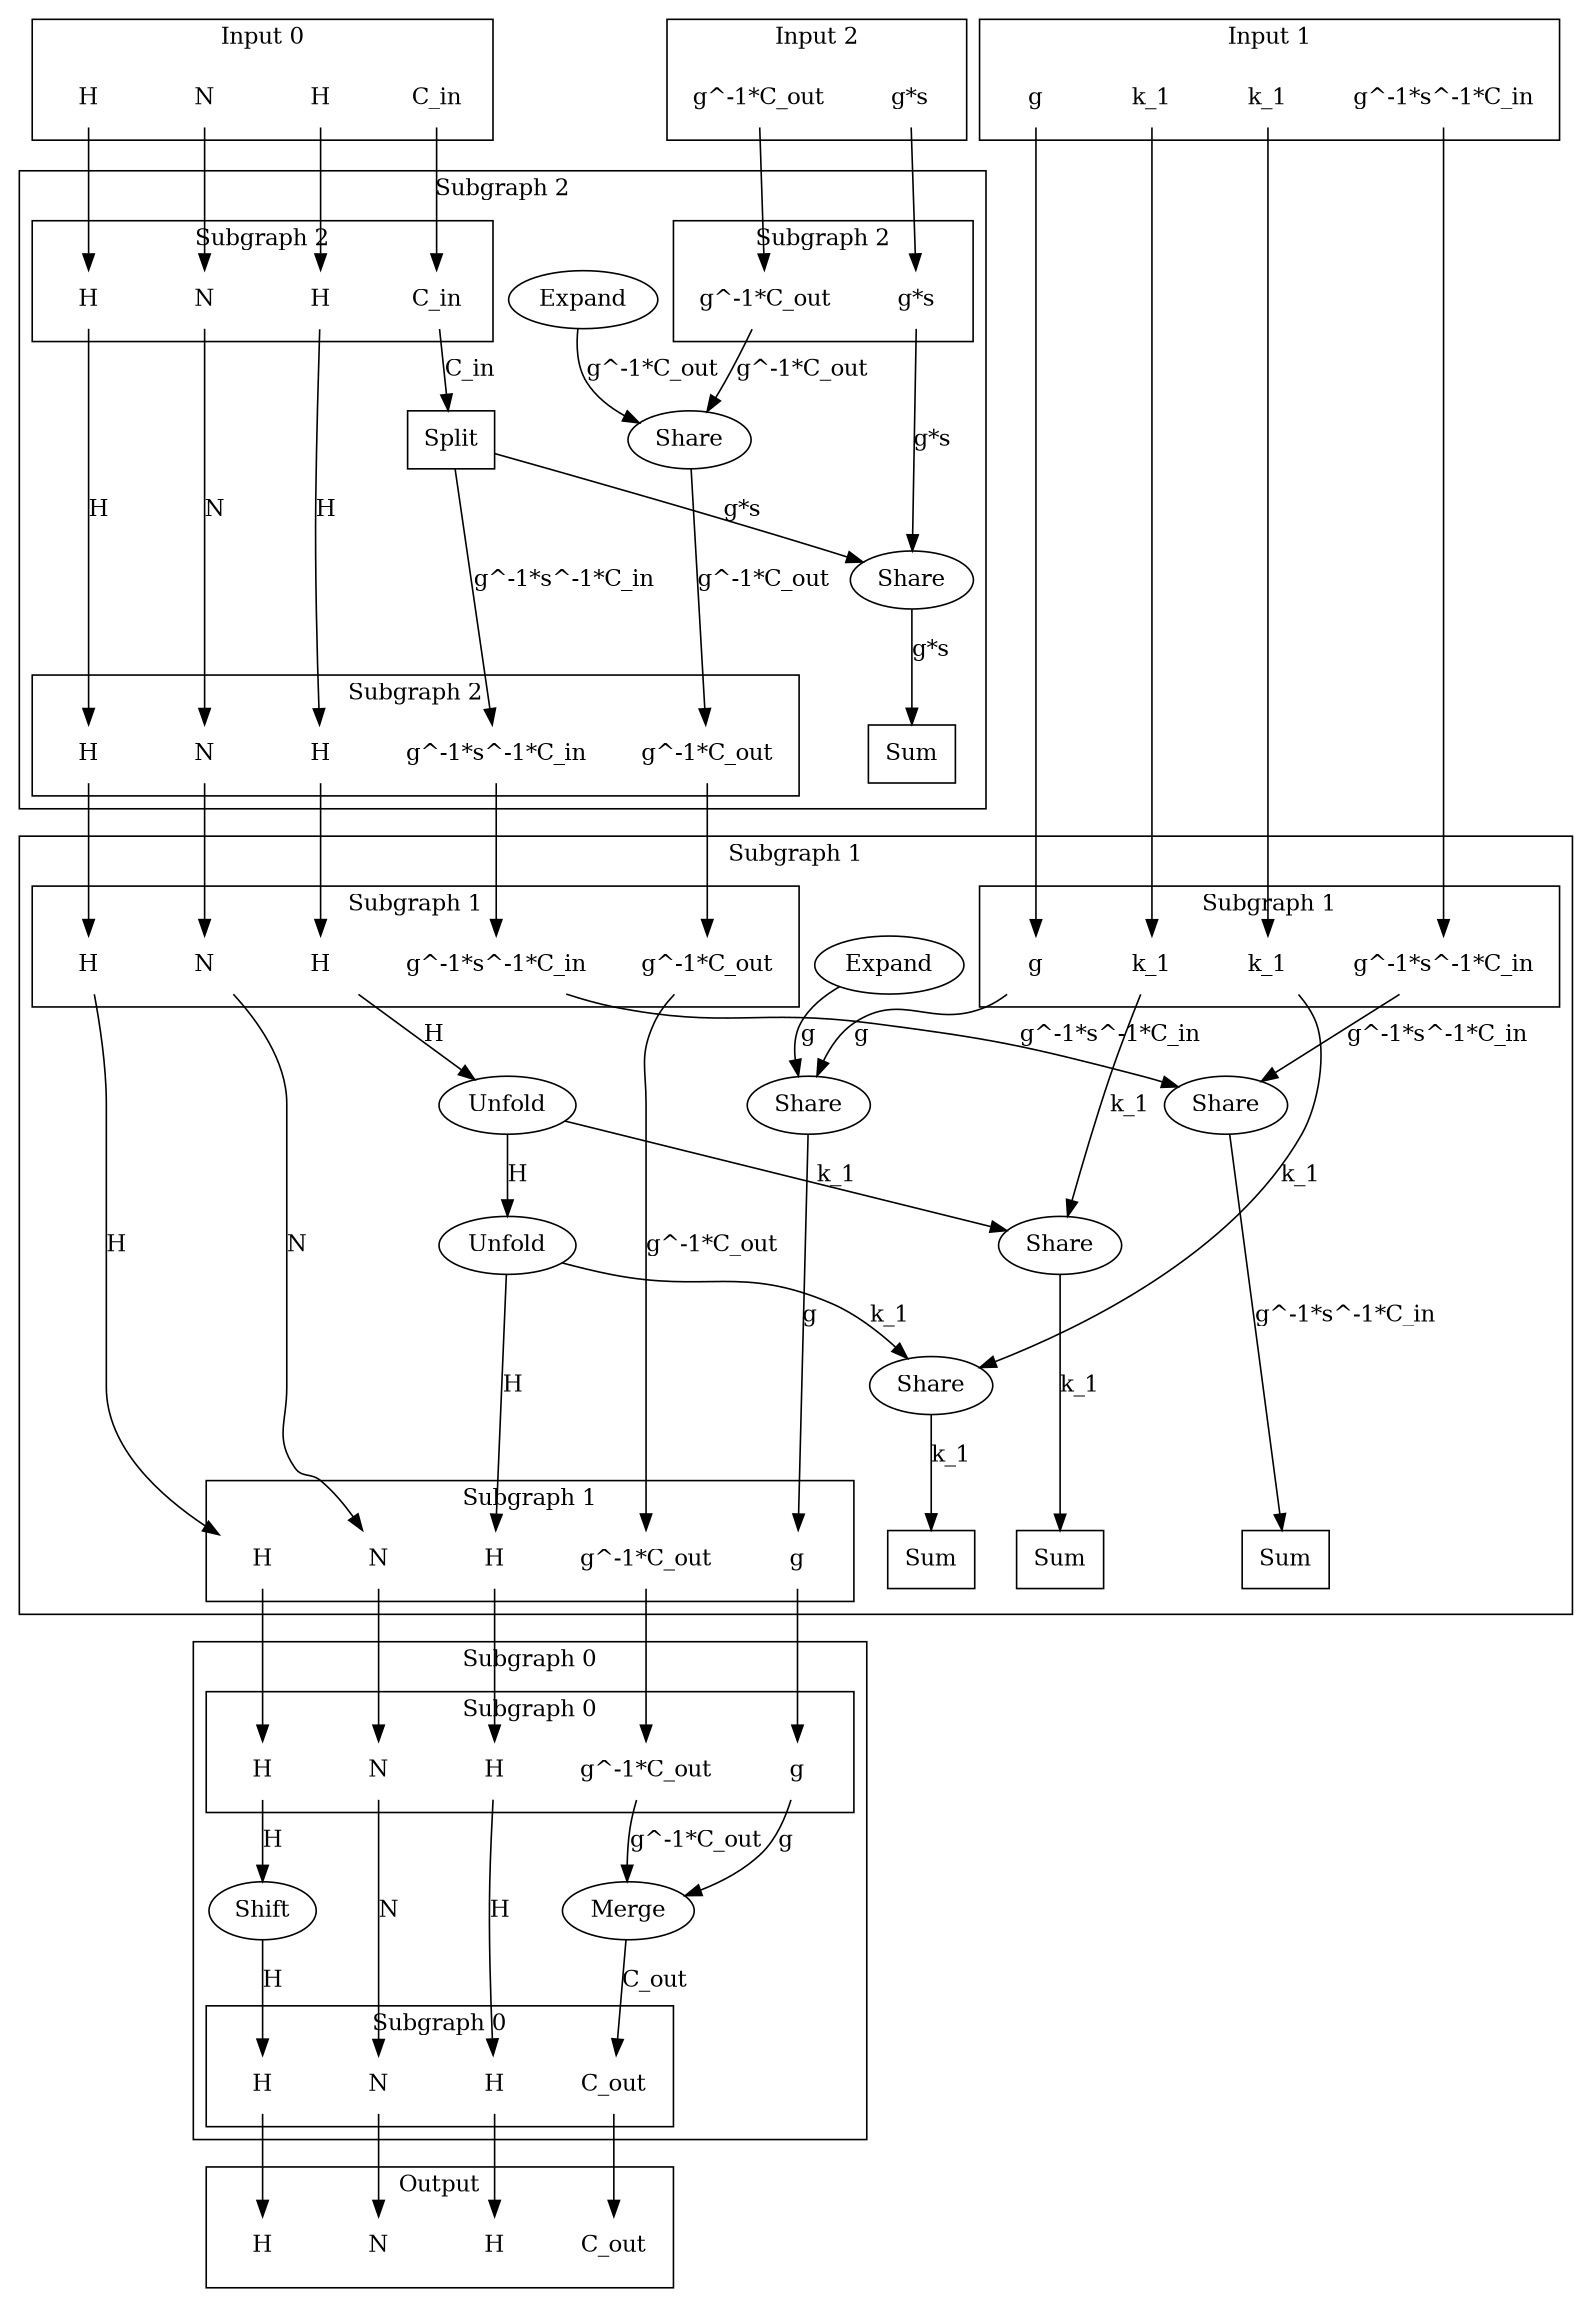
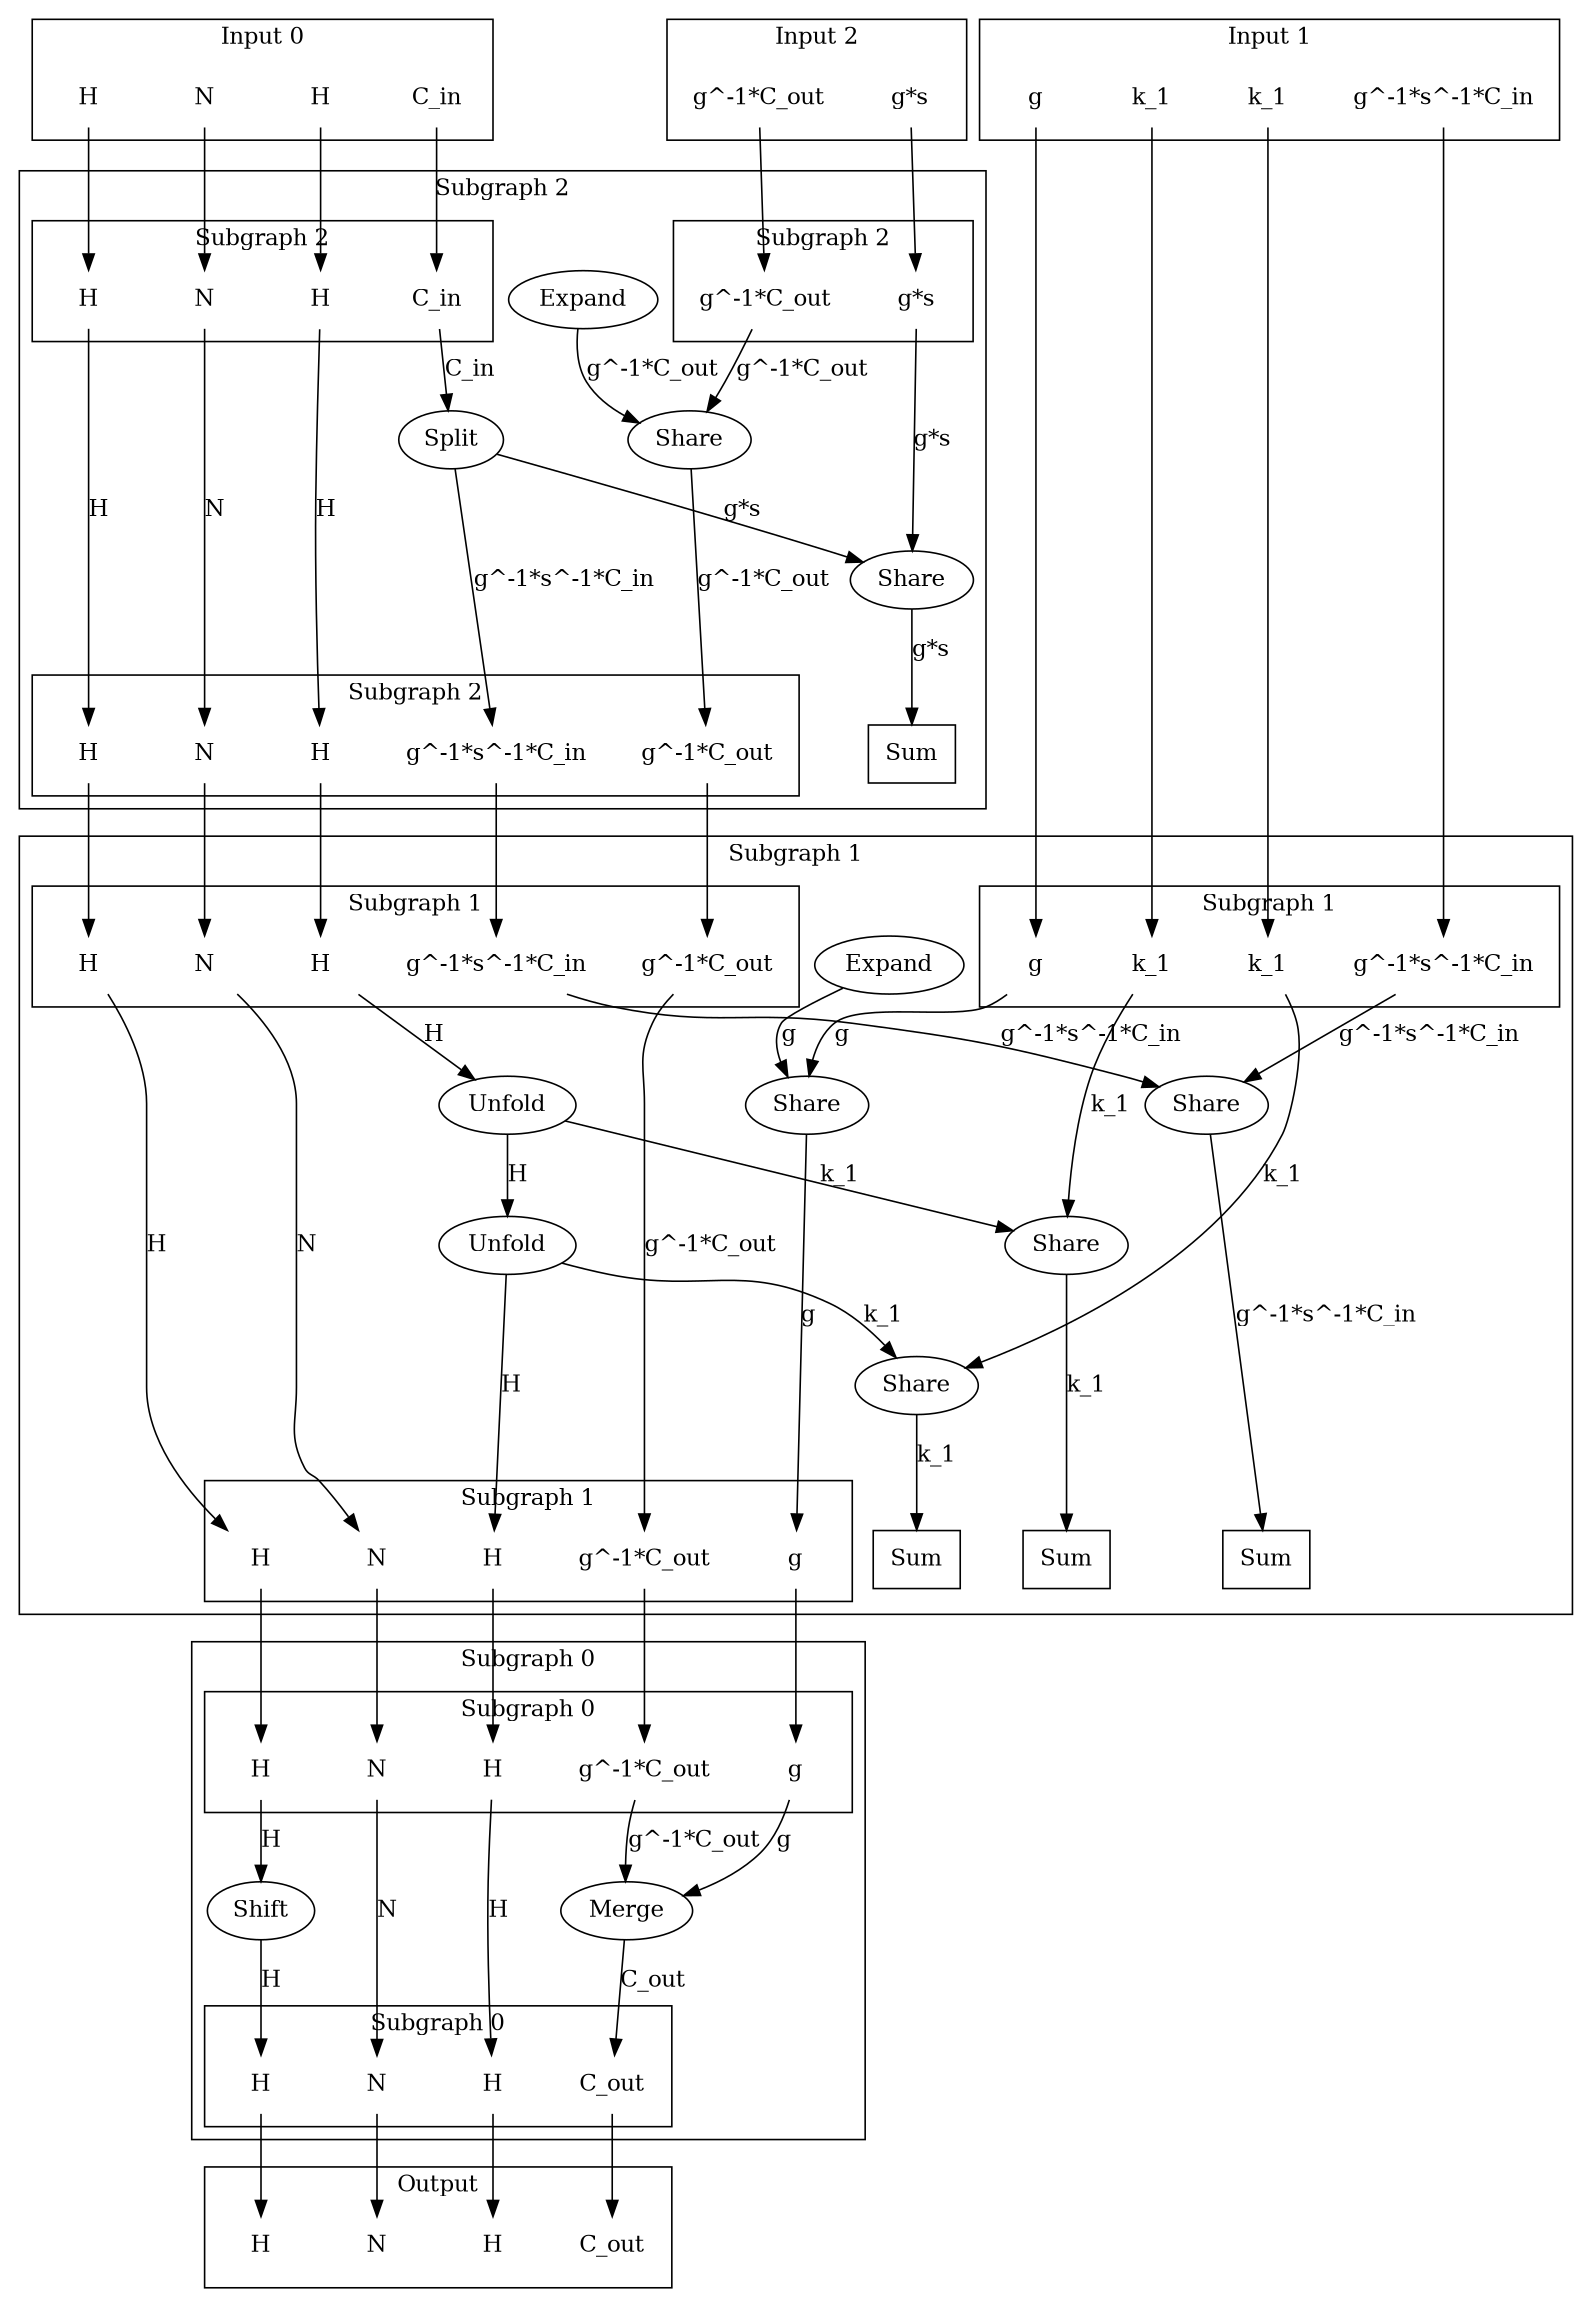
(451, 440) -> (451, 440)
